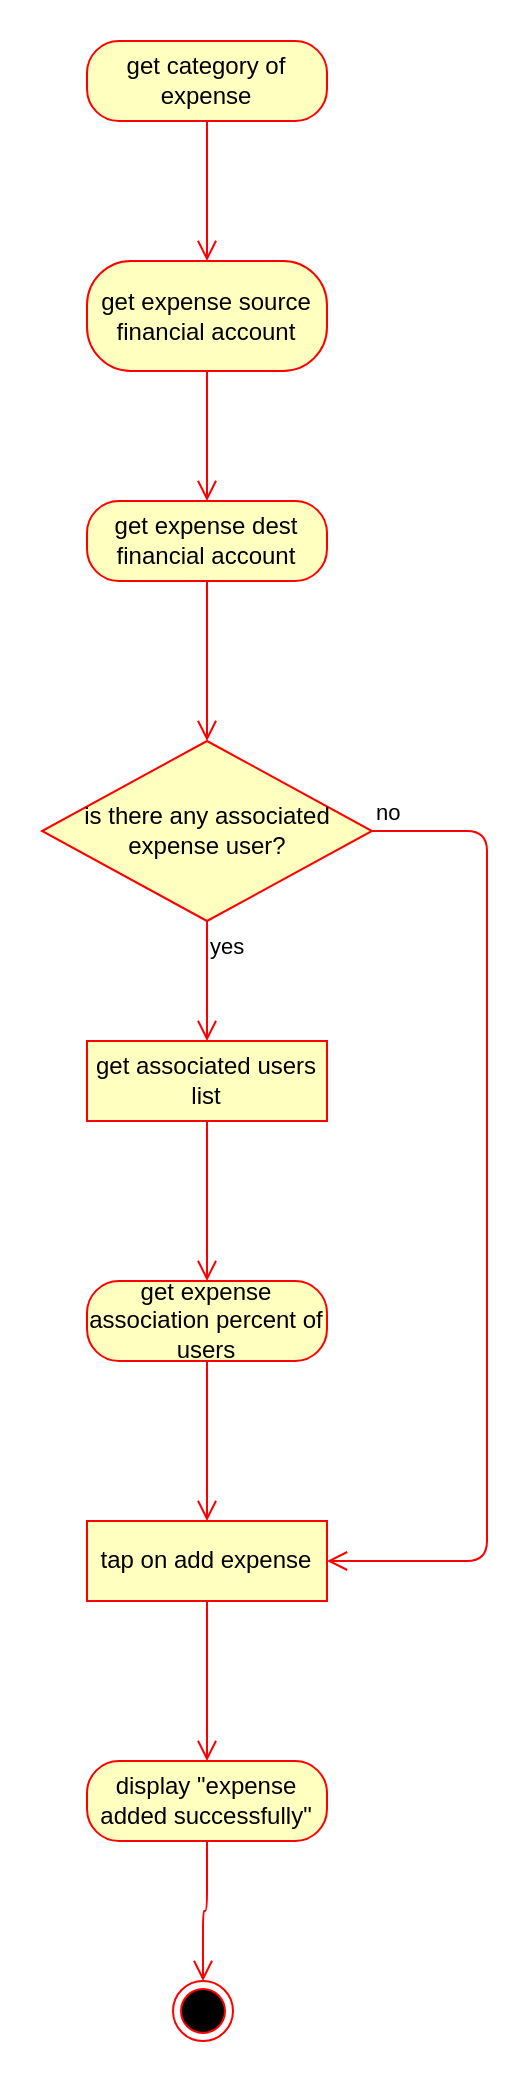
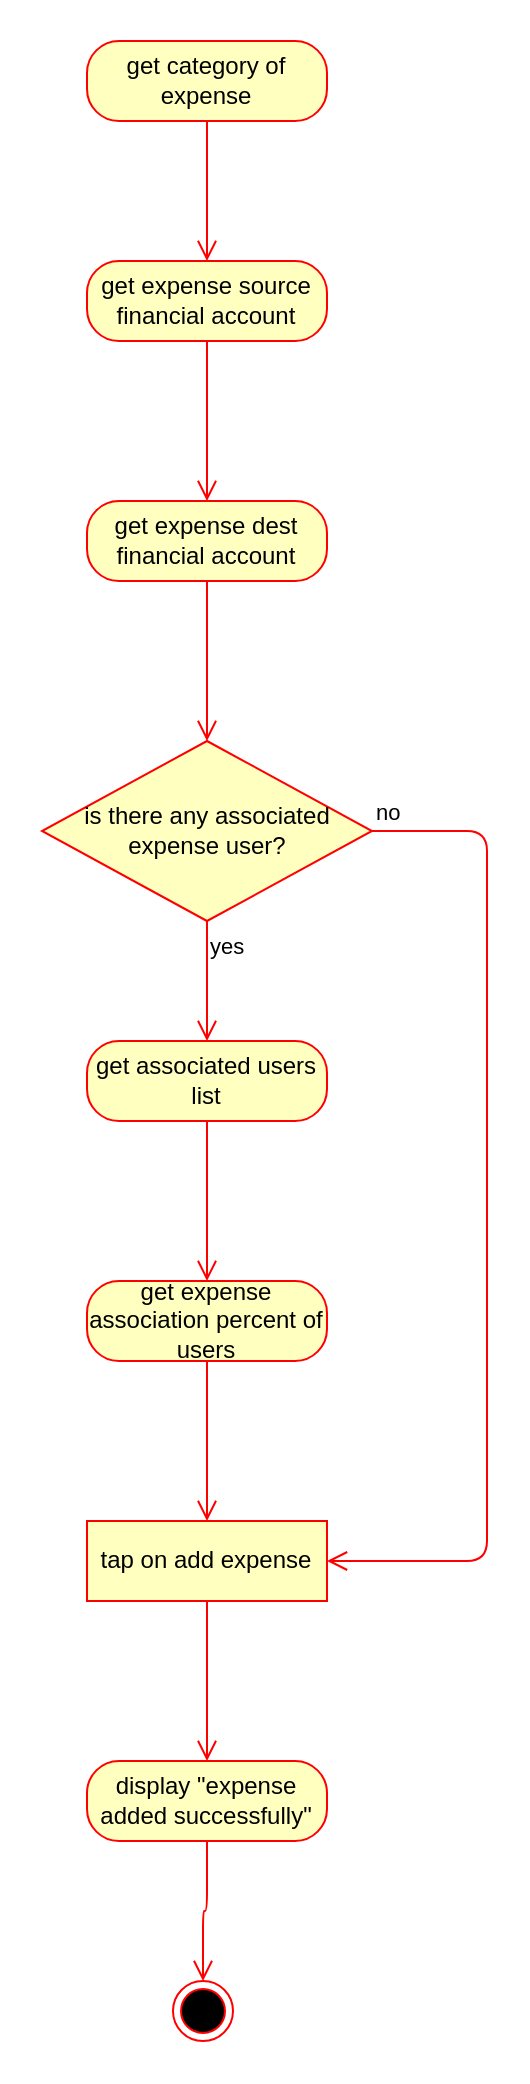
(207, 316) -> (207, 301)
(207, 1081) -> (207, 1081)
